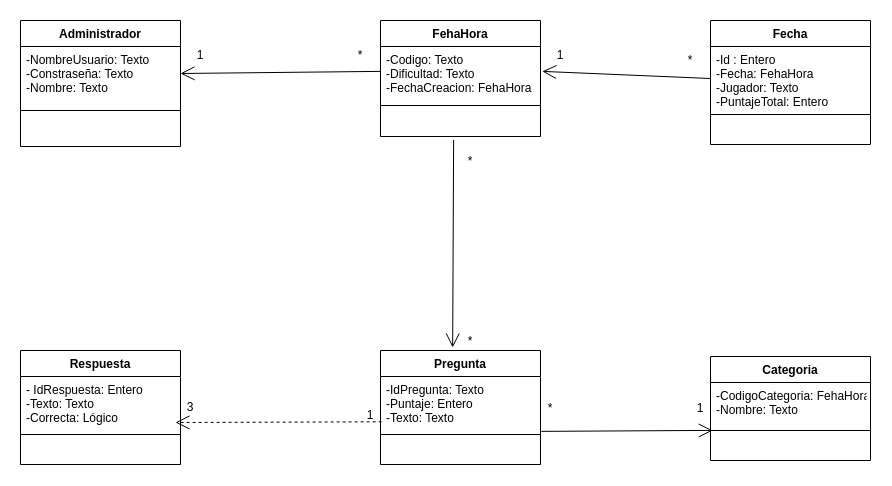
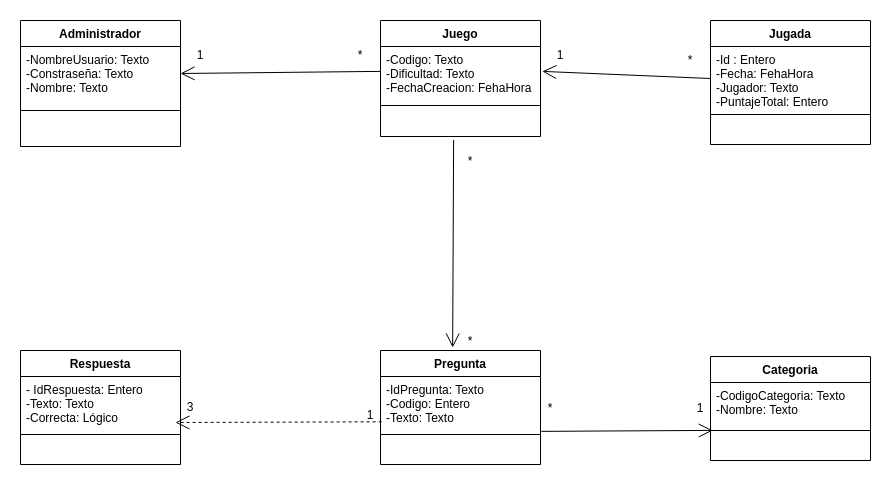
(460, 34) -> (460, 34)
(790, 34) -> (790, 34)
(443, 390) -> (443, 390)
(797, 396) -> (787, 396)
